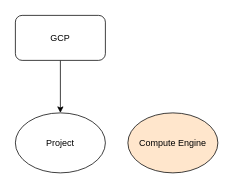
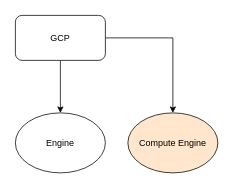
none -> (172, 38)
(60, 143) -> (60, 143)
